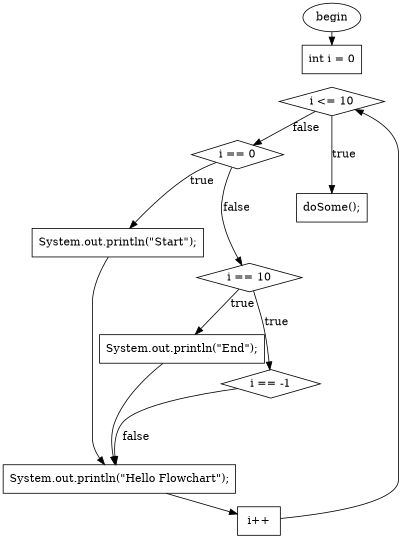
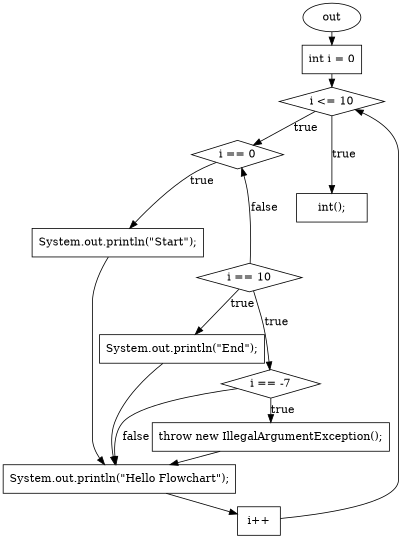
(332, 17) -> (332, 17)
none -> (332, 77)
(306, 128) -> (306, 128)
(332, 208) -> (332, 208)
(222, 214) -> (250, 219)
(271, 384) -> (271, 384)
none -> (271, 437)
